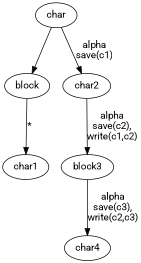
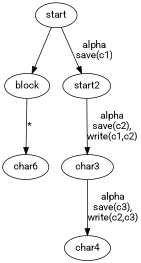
(56, 15) -> (56, 15)
(87, 86) -> (87, 86)
(26, 167) -> (26, 167)
(87, 167) -> (87, 167)
